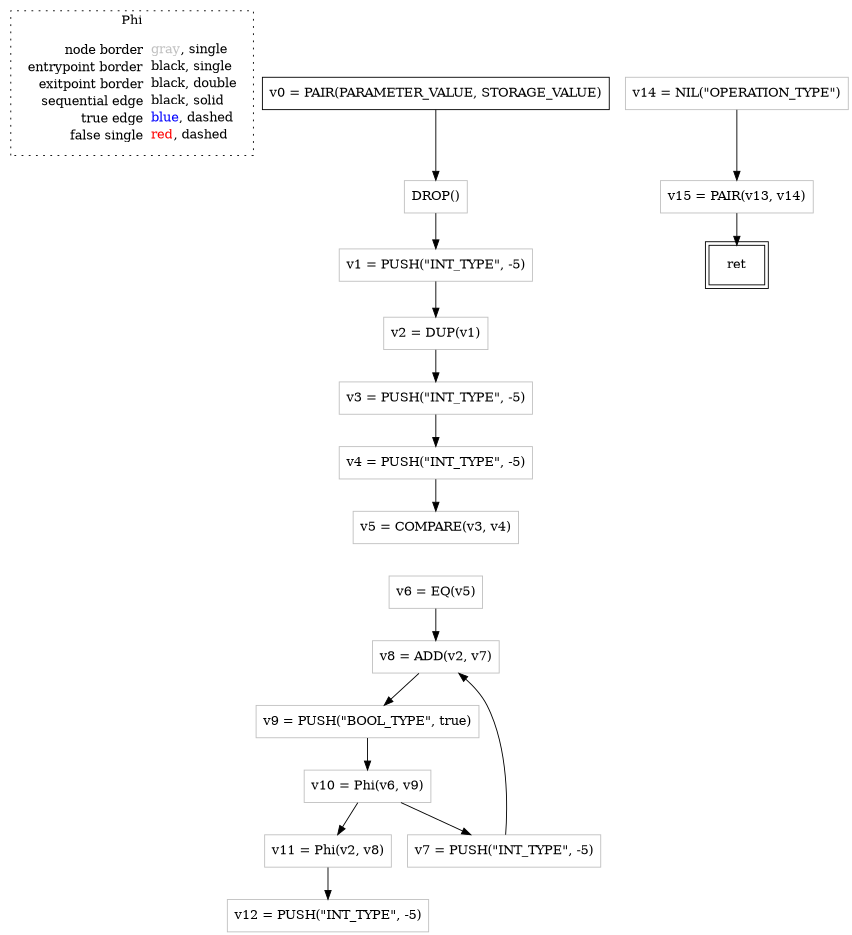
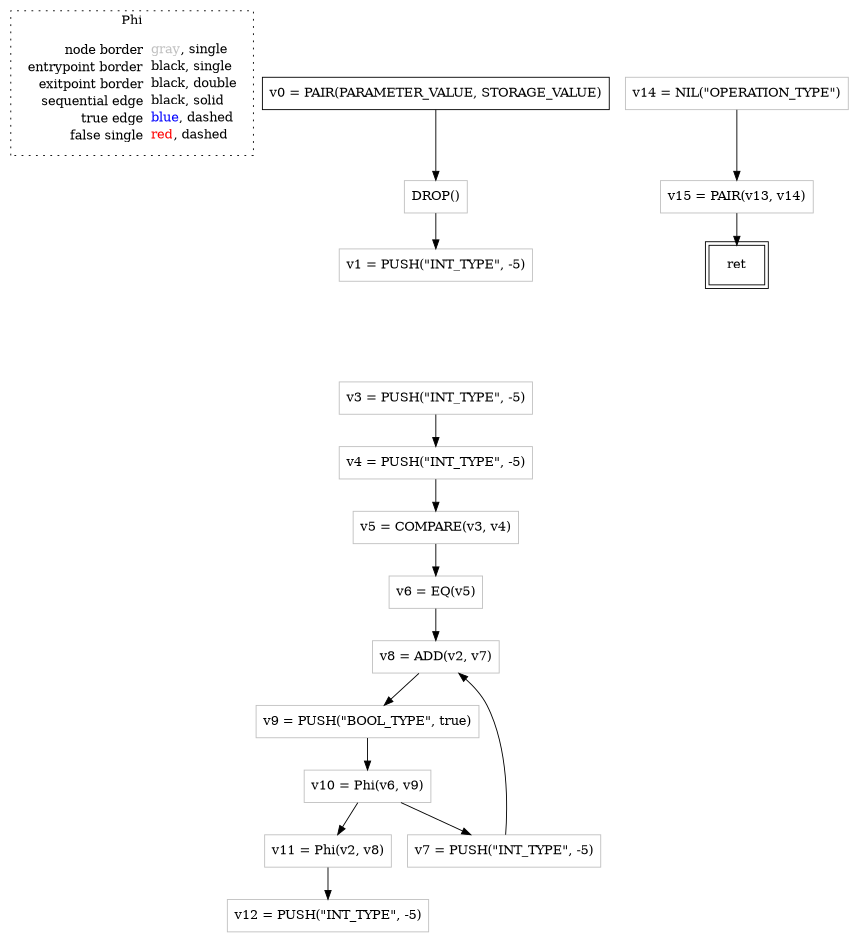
(436, 333) -> none
none -> (436, 555)
